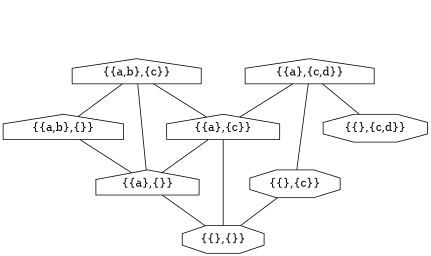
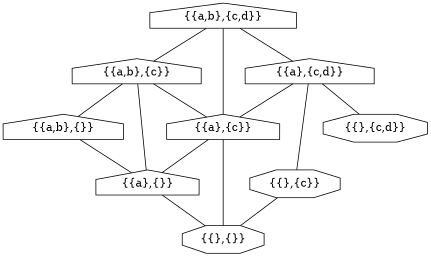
none -> (223, 17)
